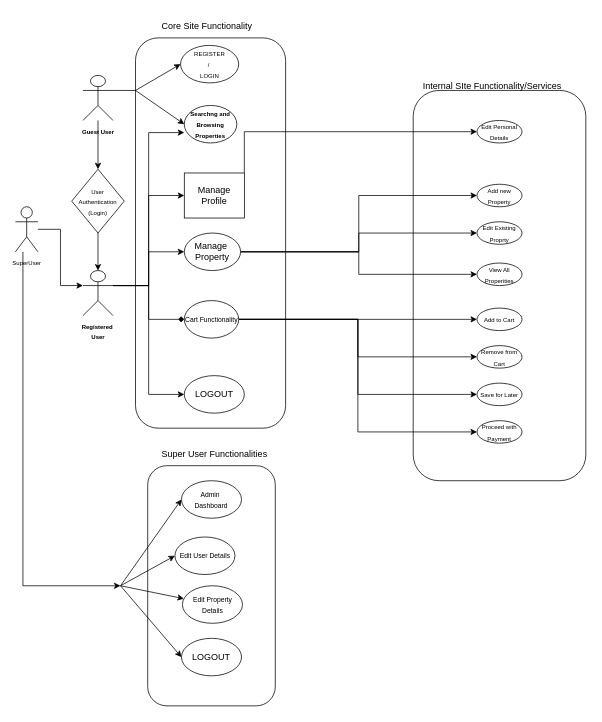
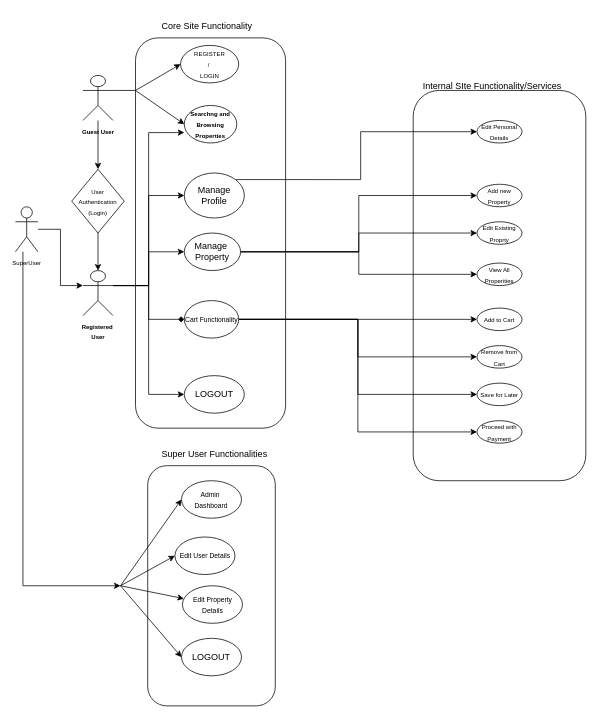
(214, 195) -> (214, 195)
